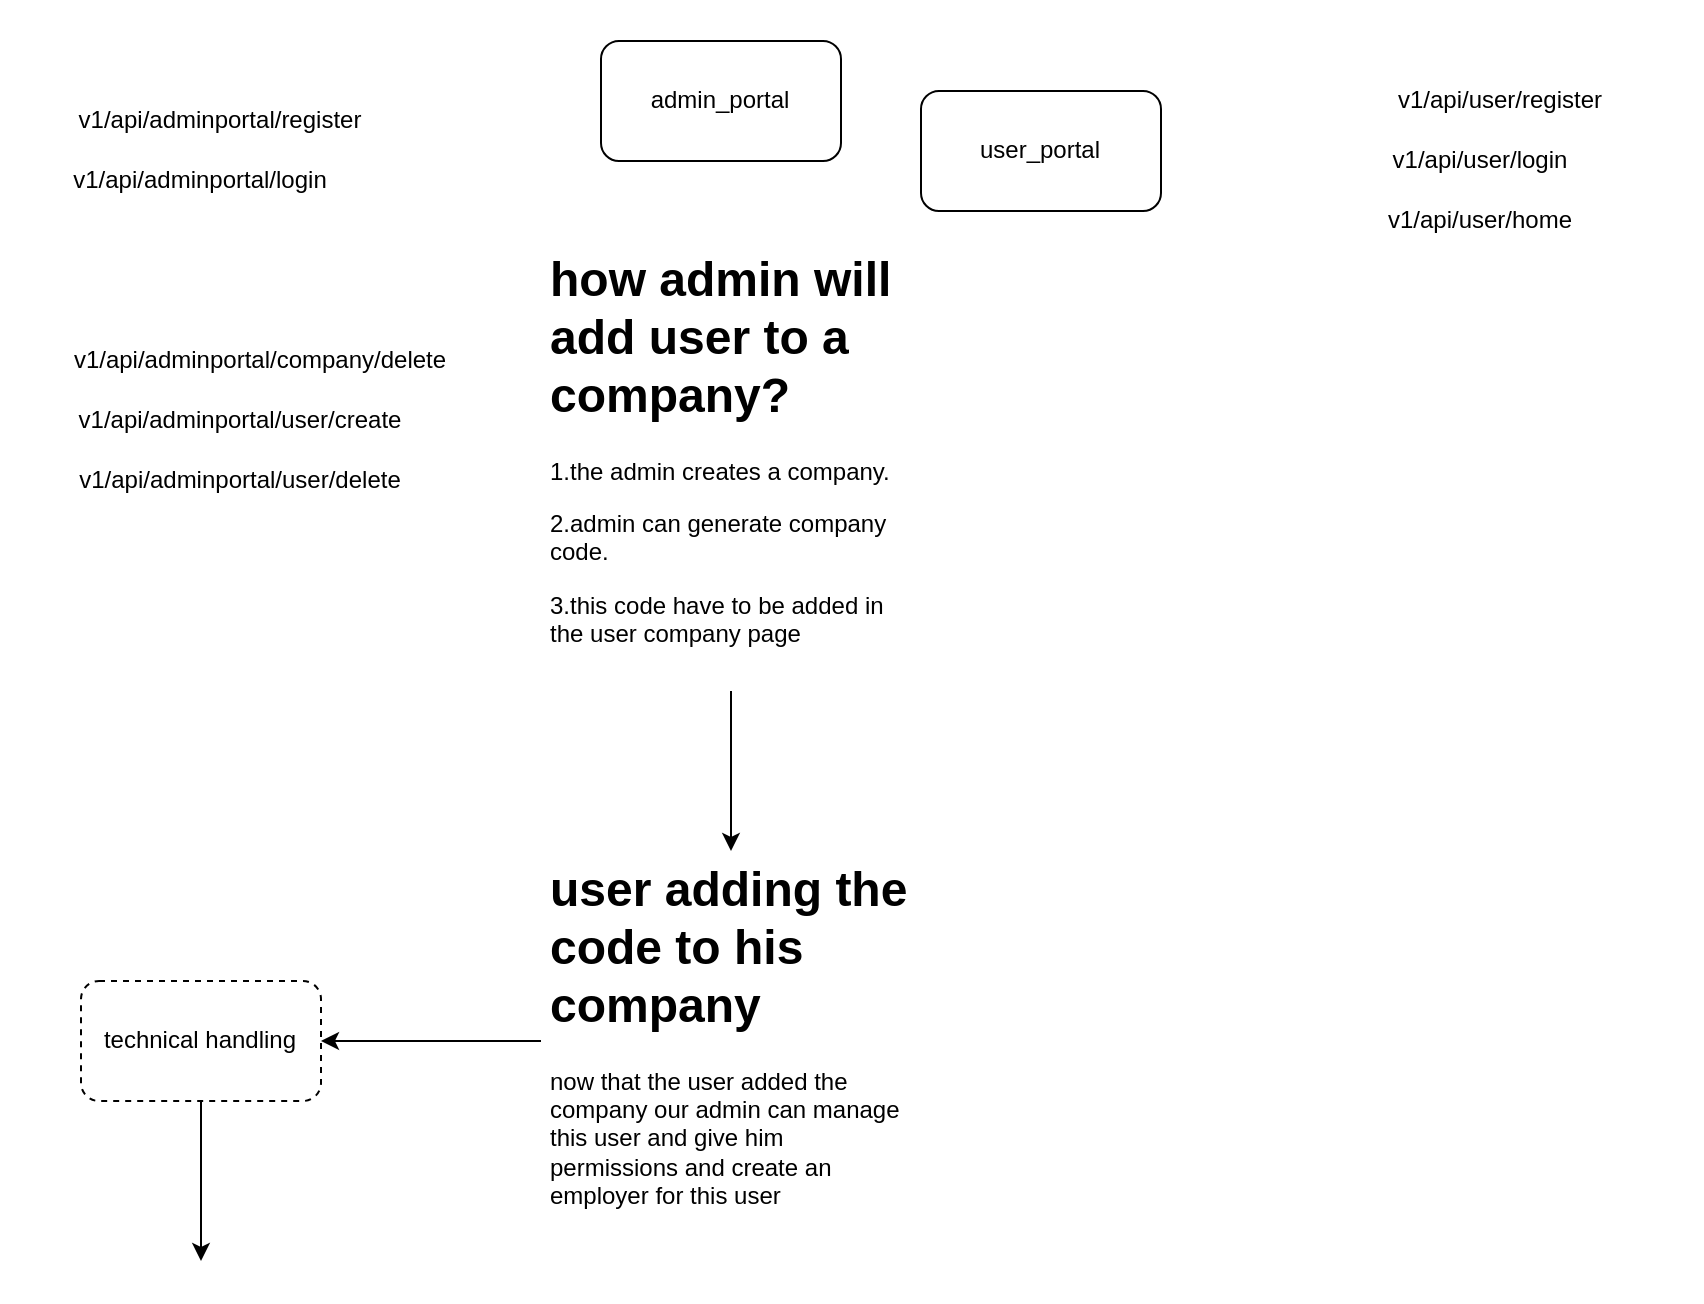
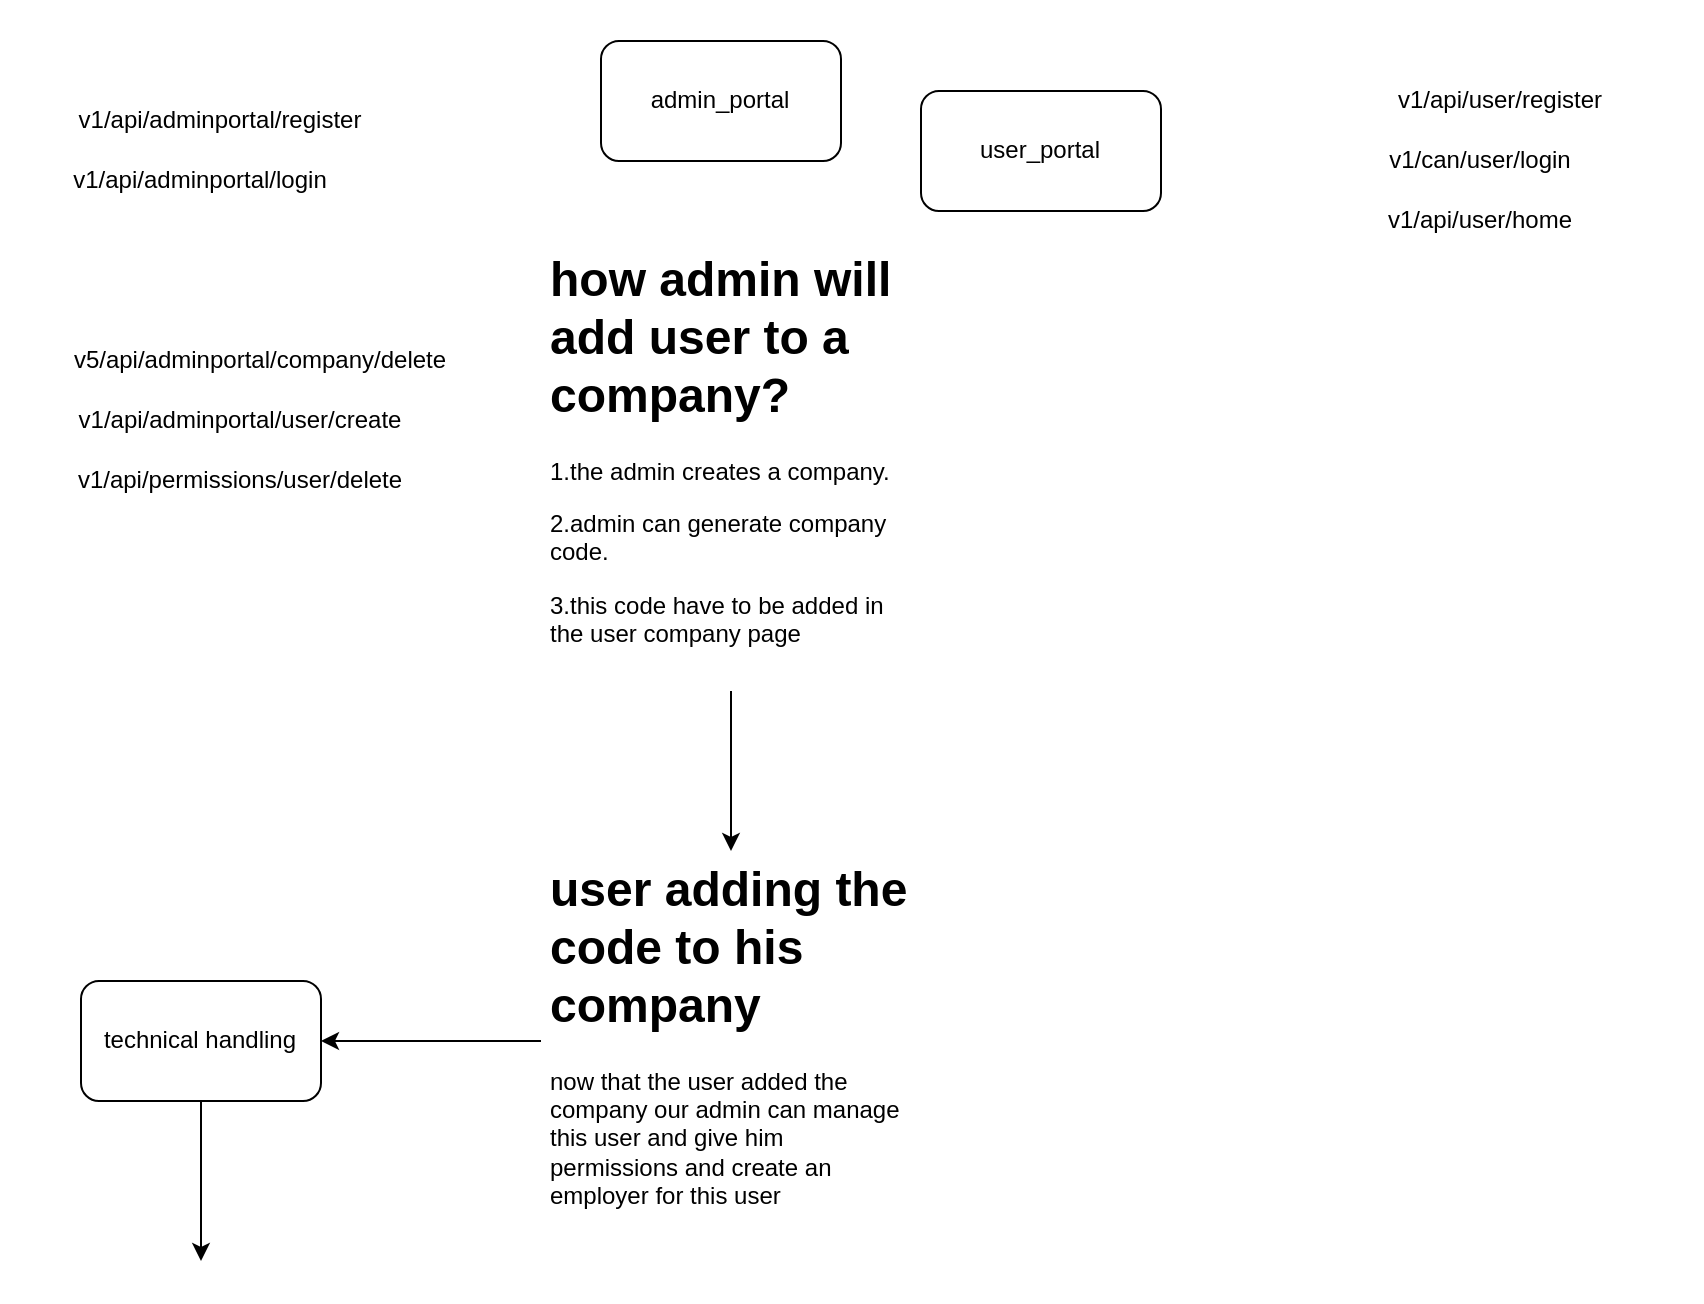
(1481, 161) -> (1481, 161)
(261, 361) -> (261, 361)
(241, 481) -> (241, 481)
(201, 1041) -> (201, 1041)
